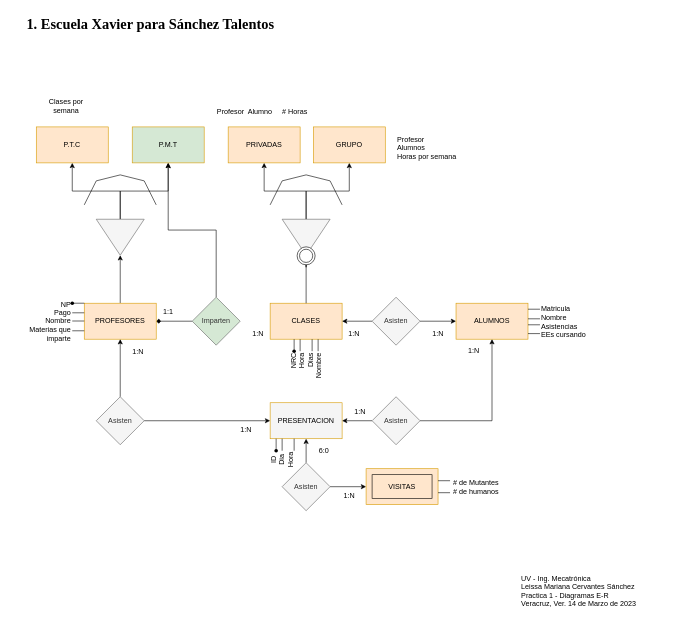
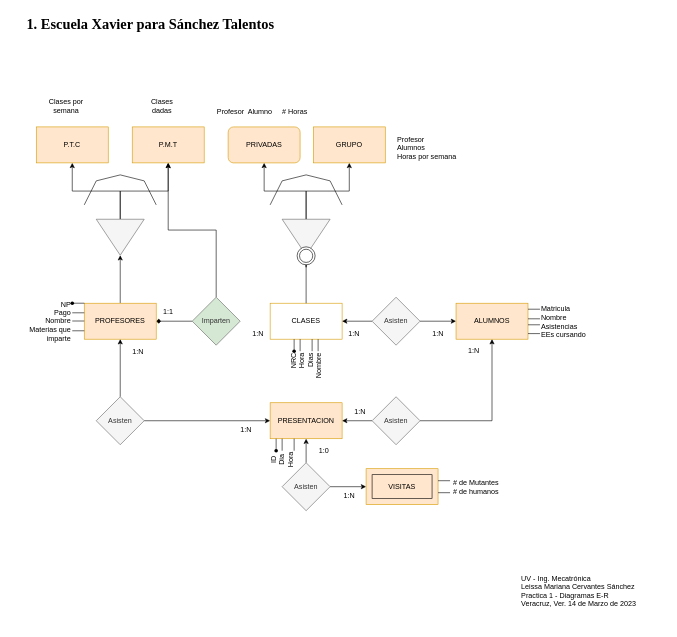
none -> (162, 106)
(168, 145) -> (168, 145)
(264, 145) -> (264, 145)
(306, 321) -> (306, 321)
(306, 421) -> (306, 421)
(324, 451) -> (324, 451)
